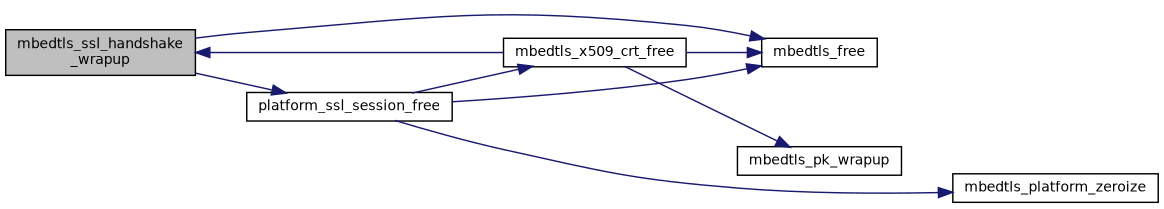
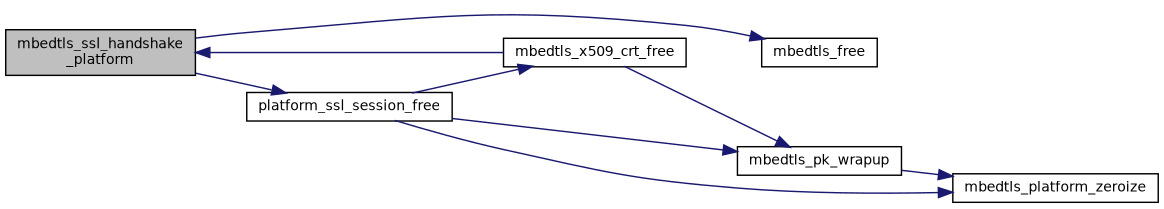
(101, 53) -> (101, 53)
(717, 53) -> none
(600, 90) -> (588, 134)
none -> (920, 172)
